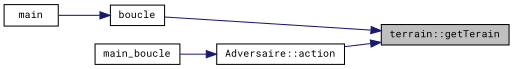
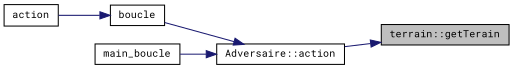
(31, 15) -> (31, 15)
(268, 24) -> (199, 32)
